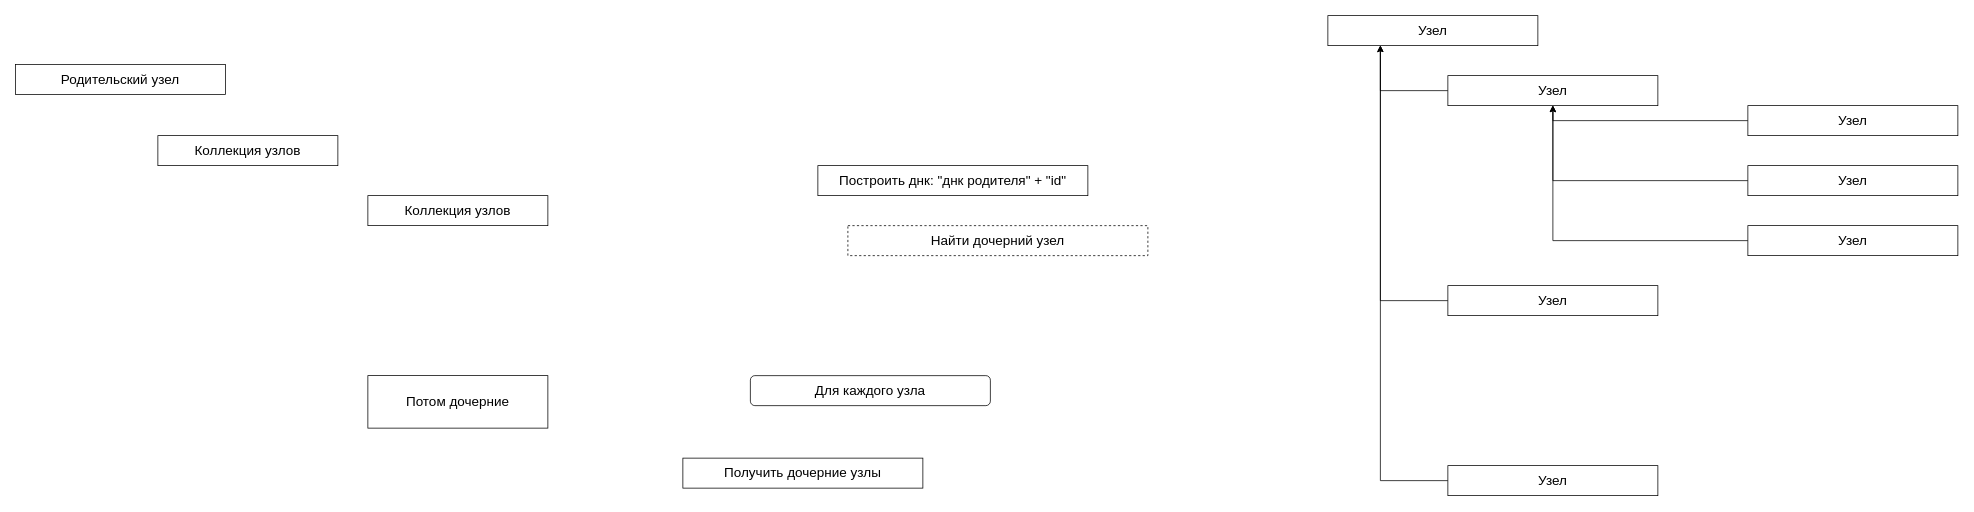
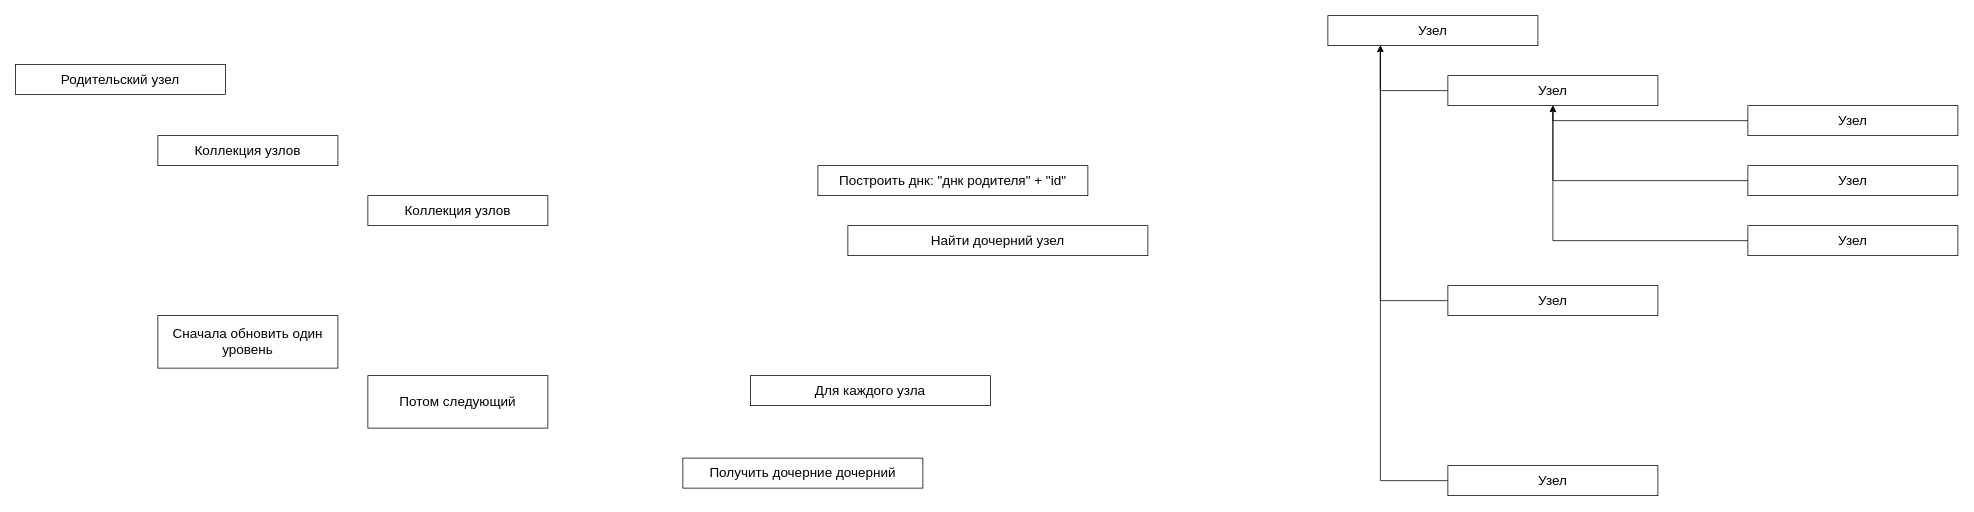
(998, 240) -> (998, 240)
none -> (248, 342)
(870, 390) -> (870, 390)
(458, 402) -> (458, 402)
(803, 473) -> (803, 473)
